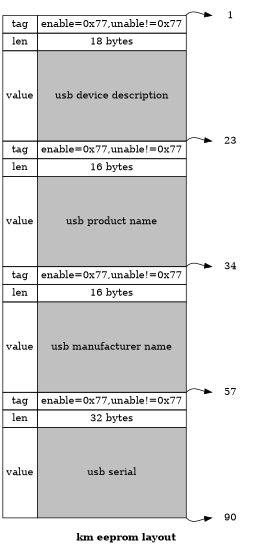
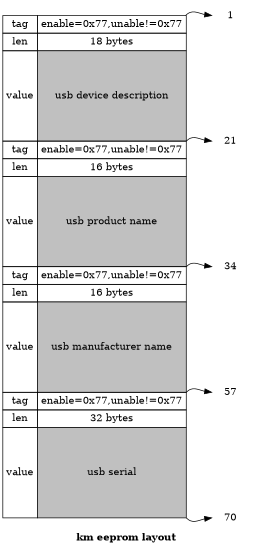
(231, 141) -> (231, 141)
(231, 518) -> (231, 518)
